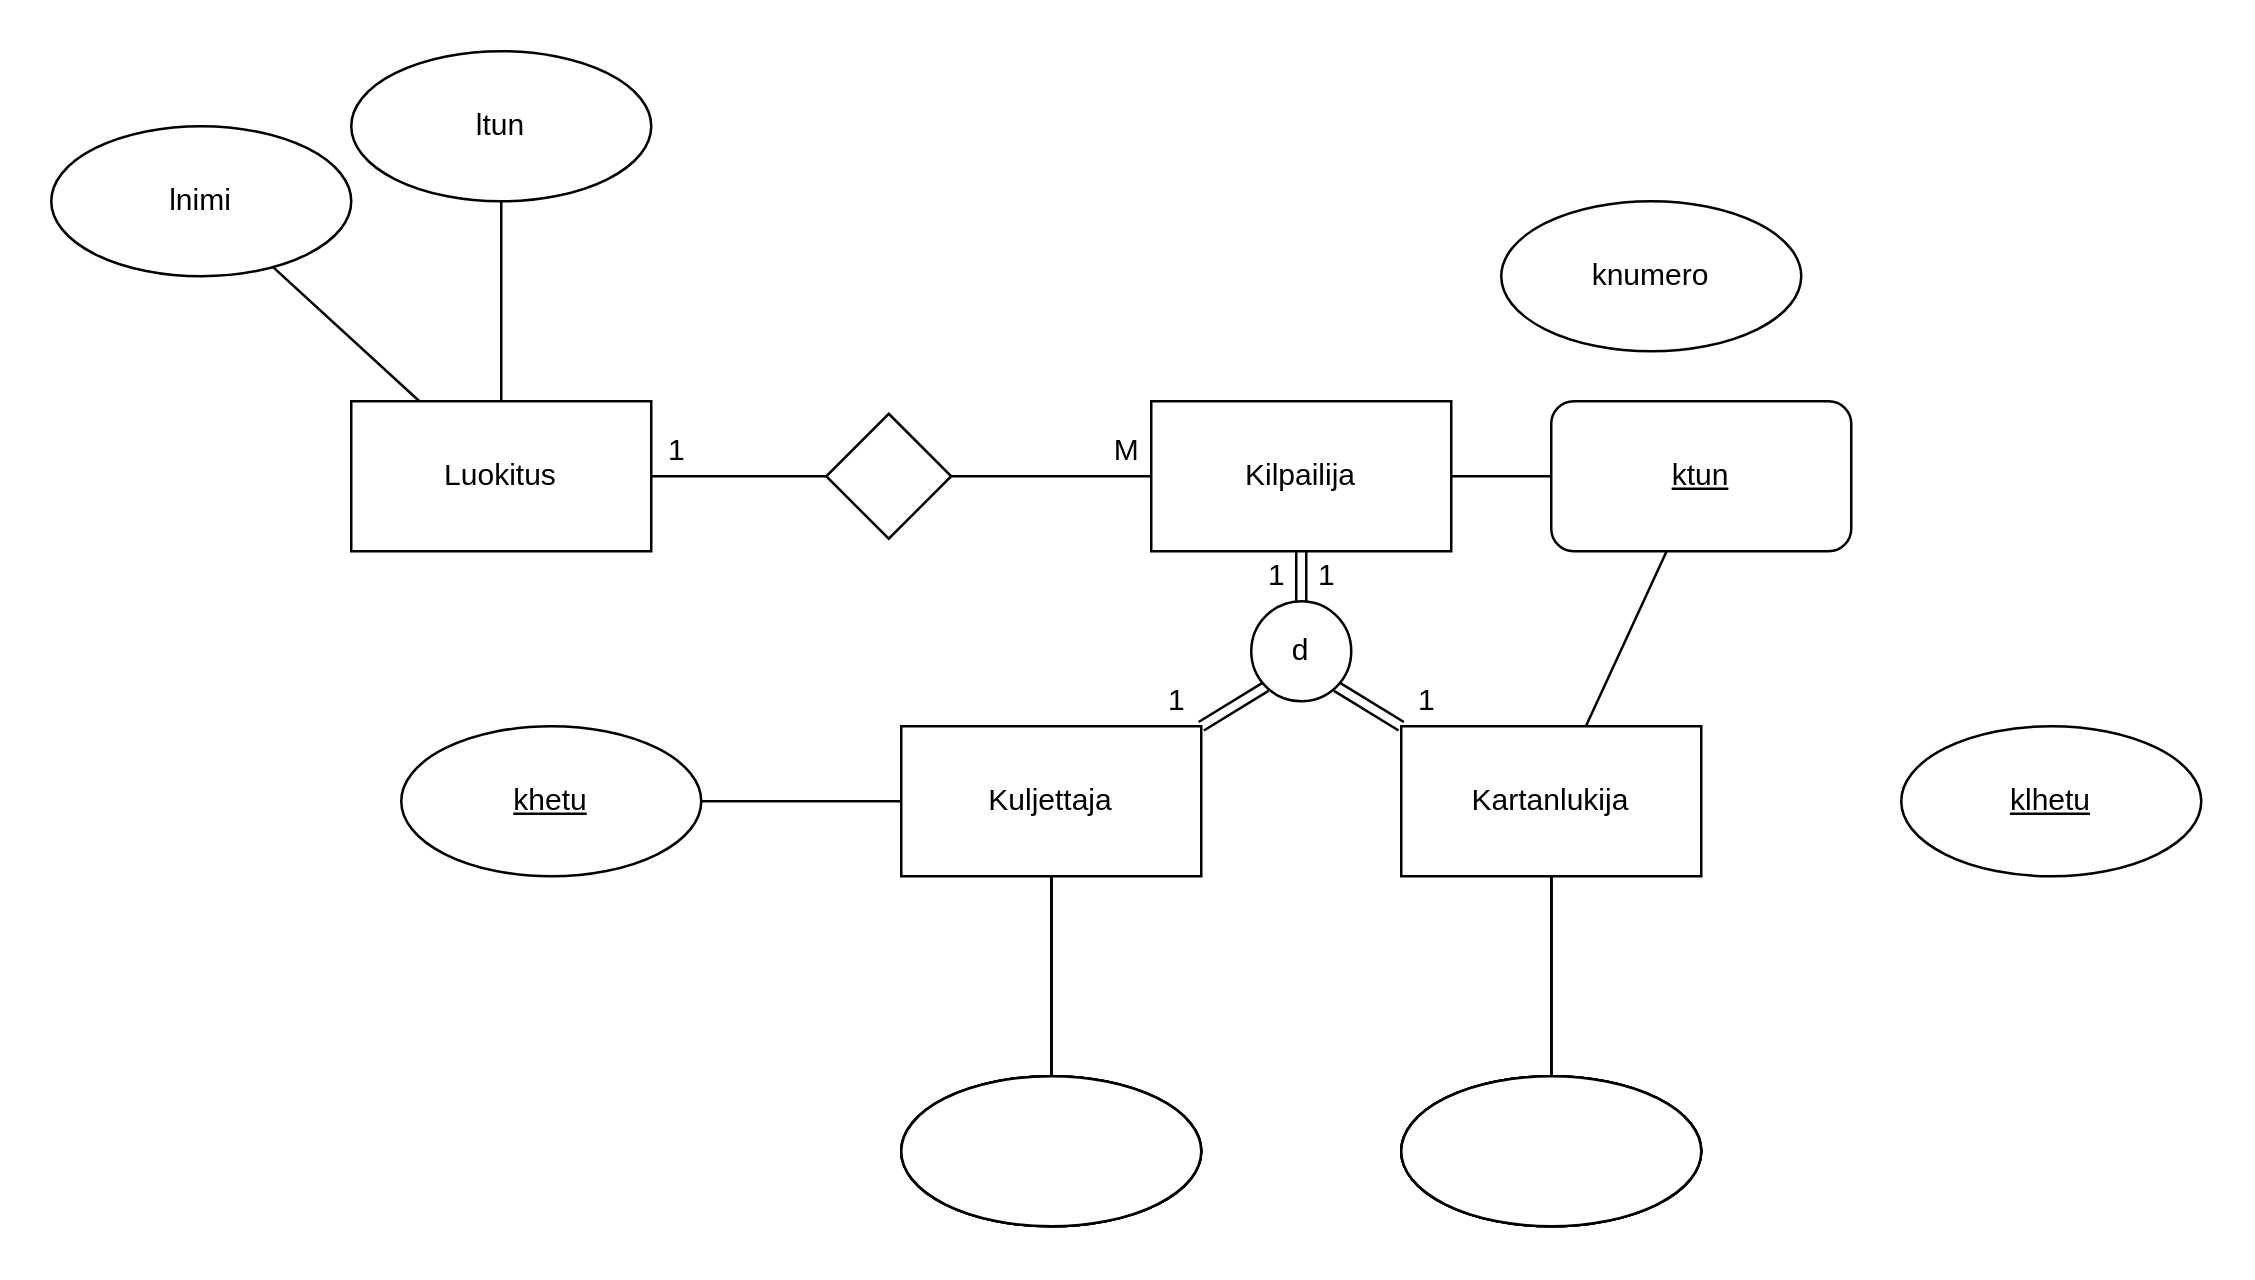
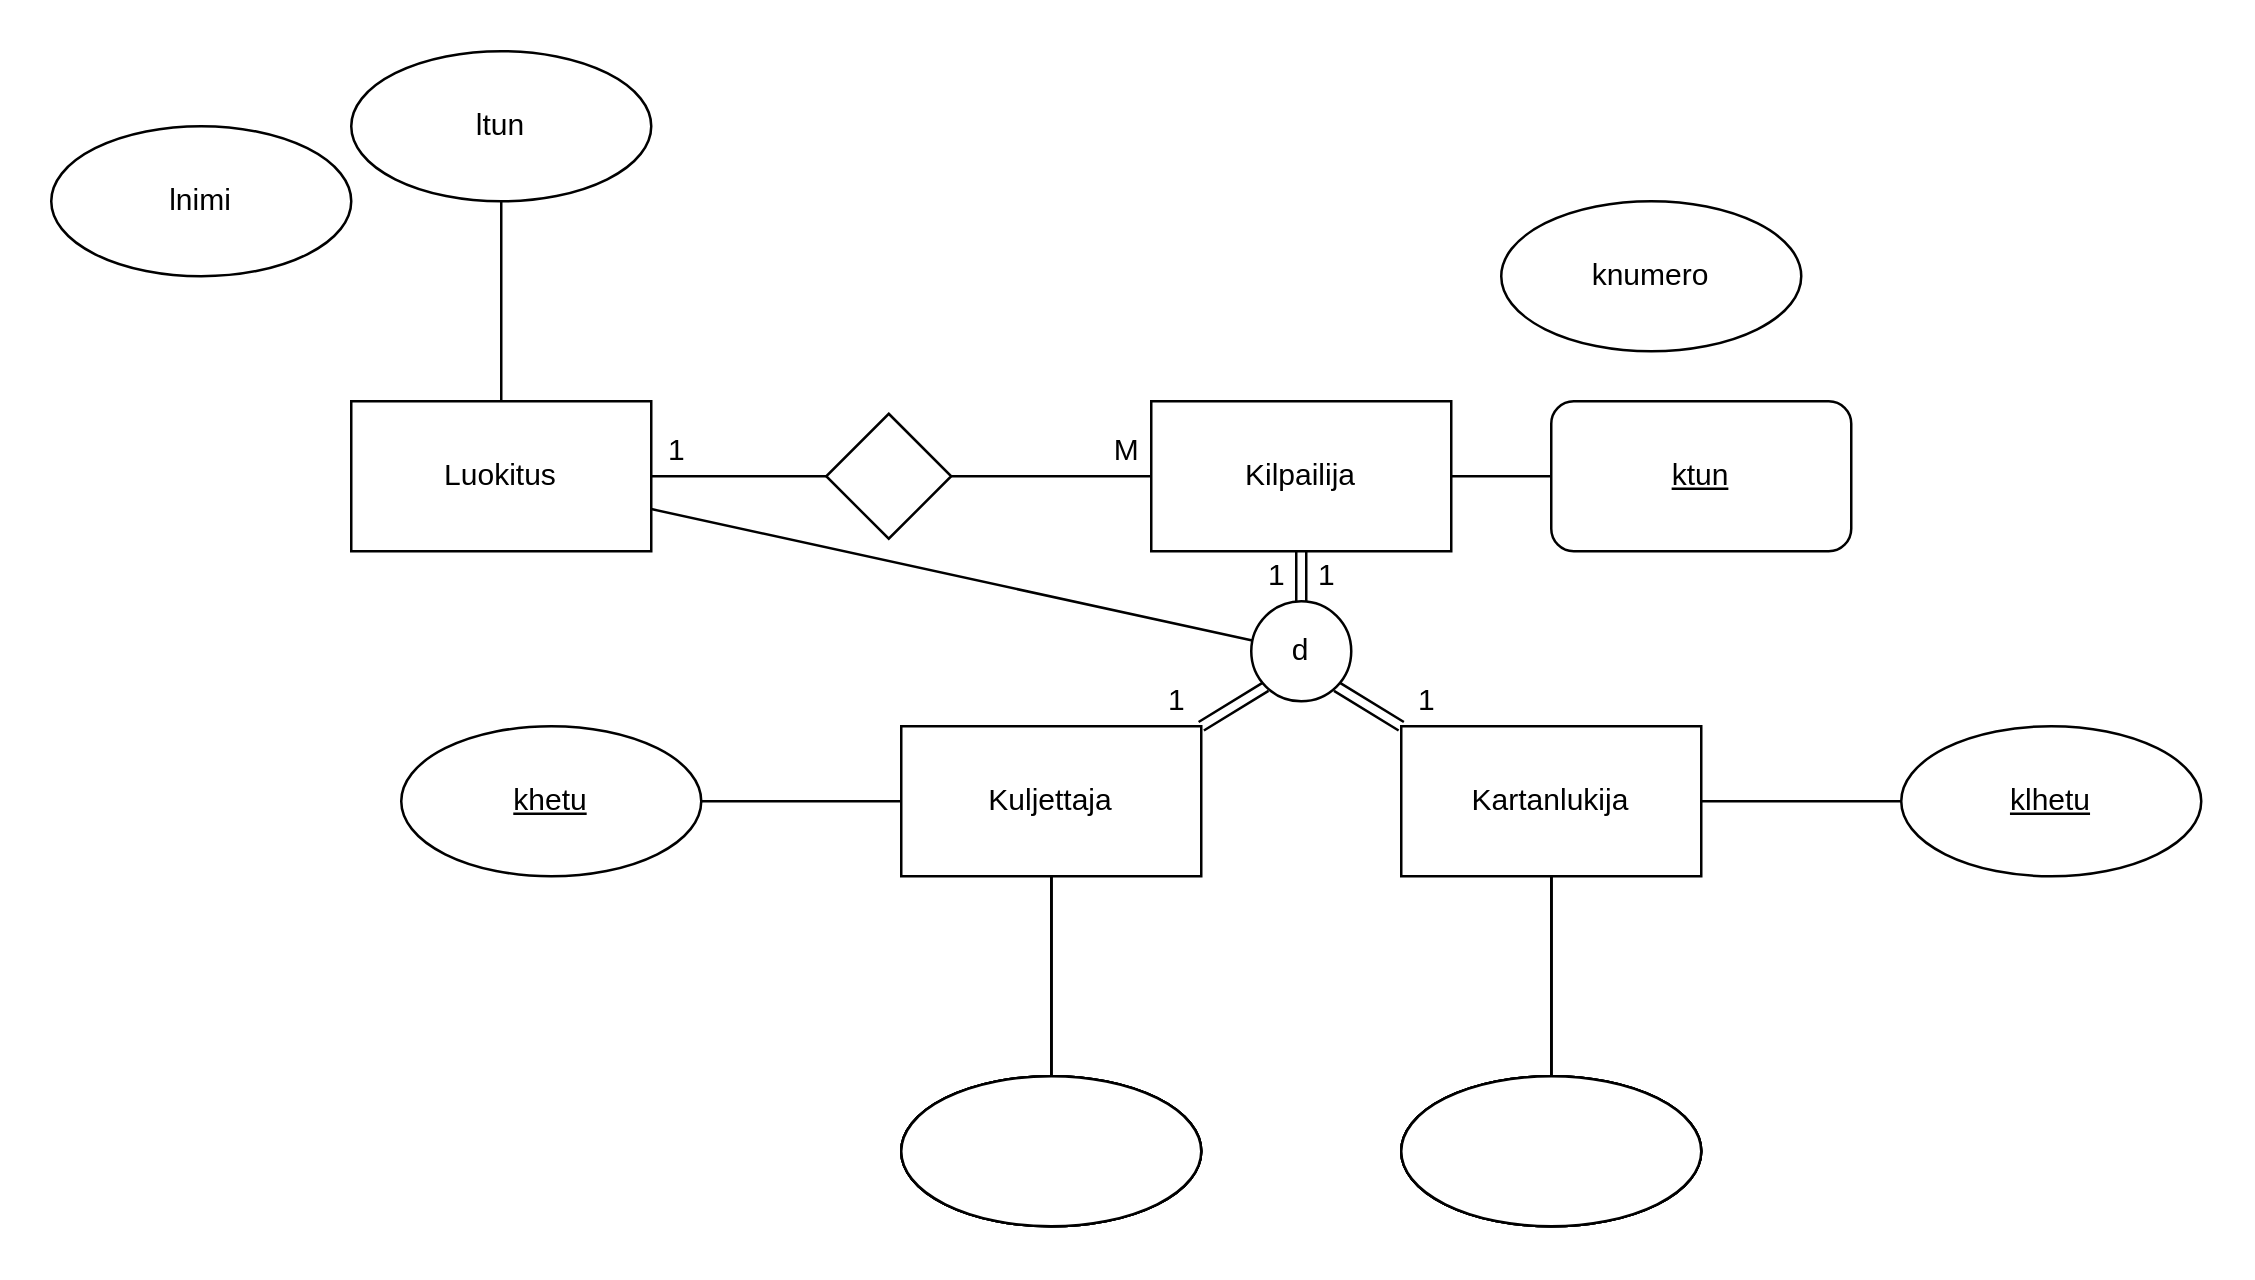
(346, 334) -> (951, 575)
(1626, 639) -> (1801, 801)
